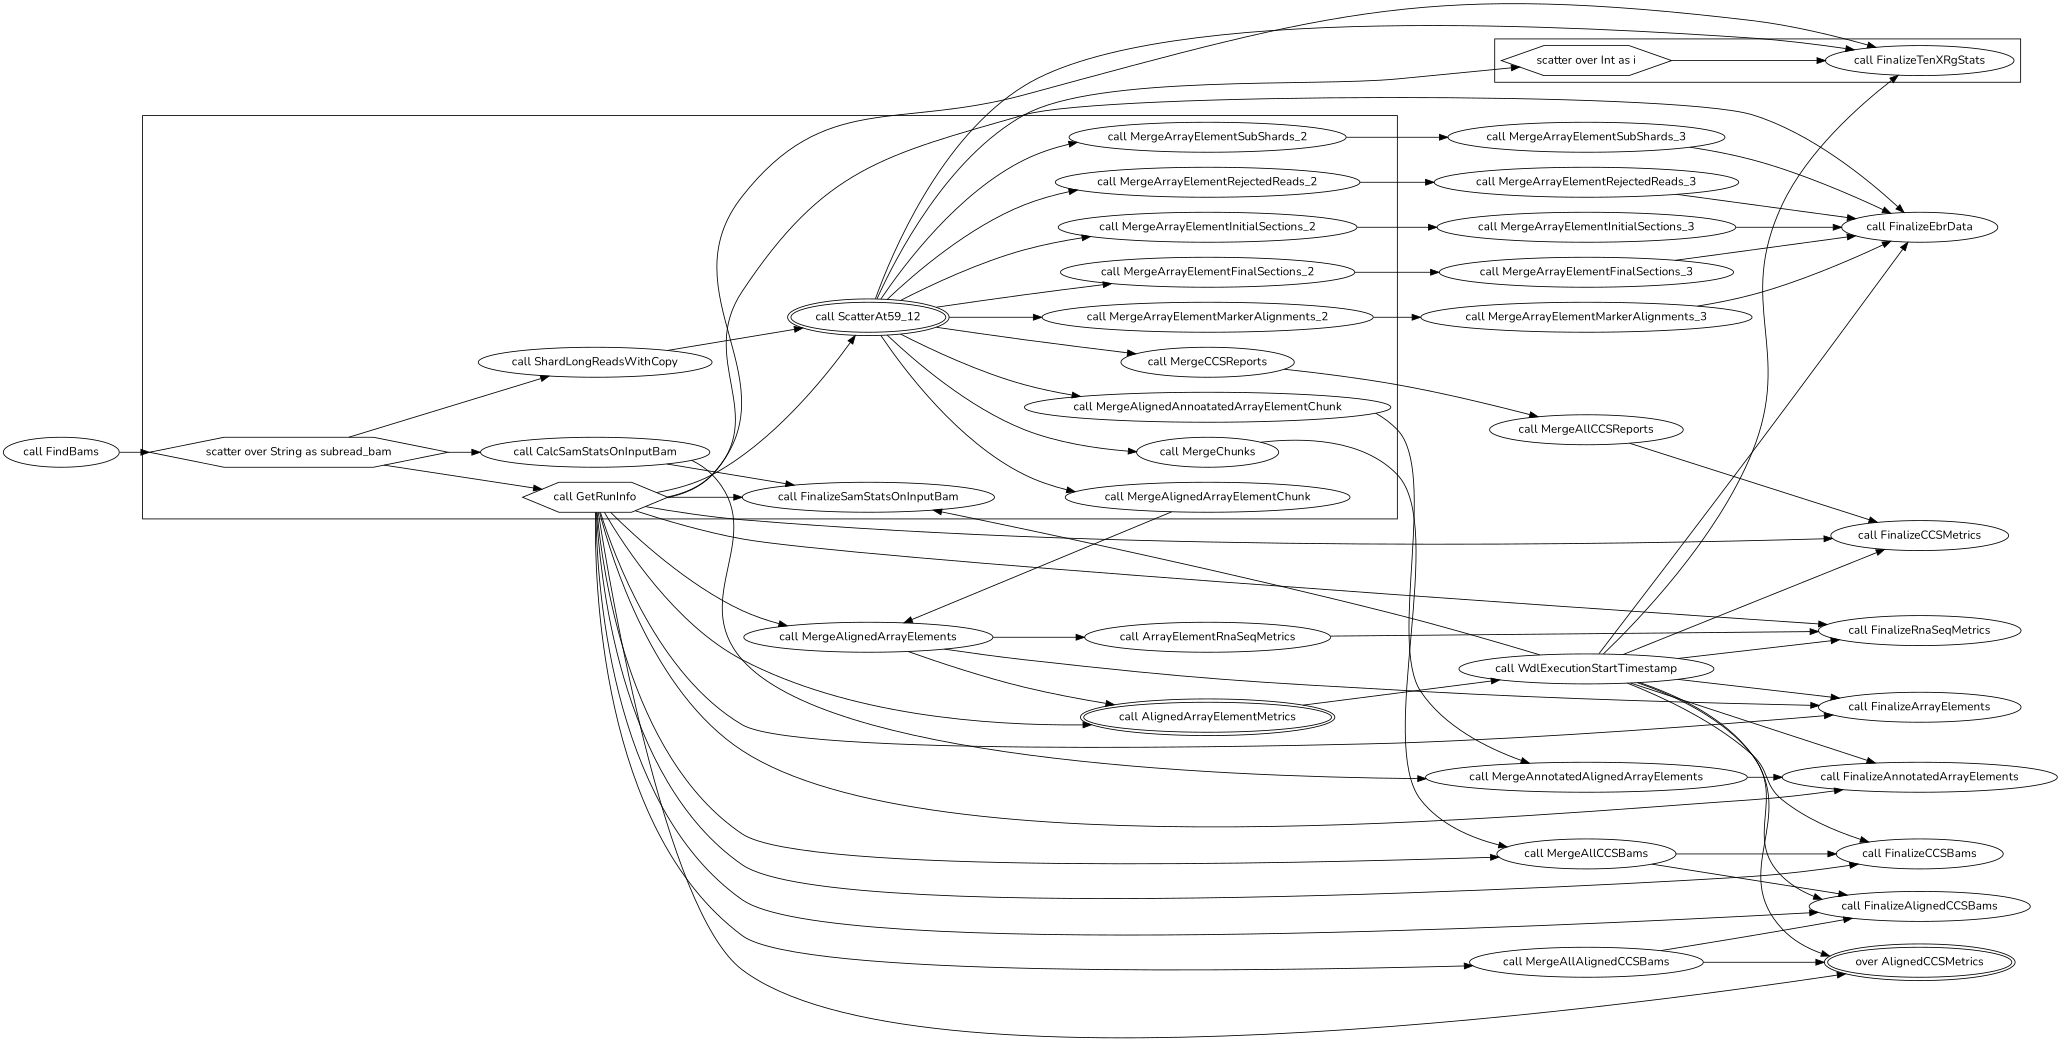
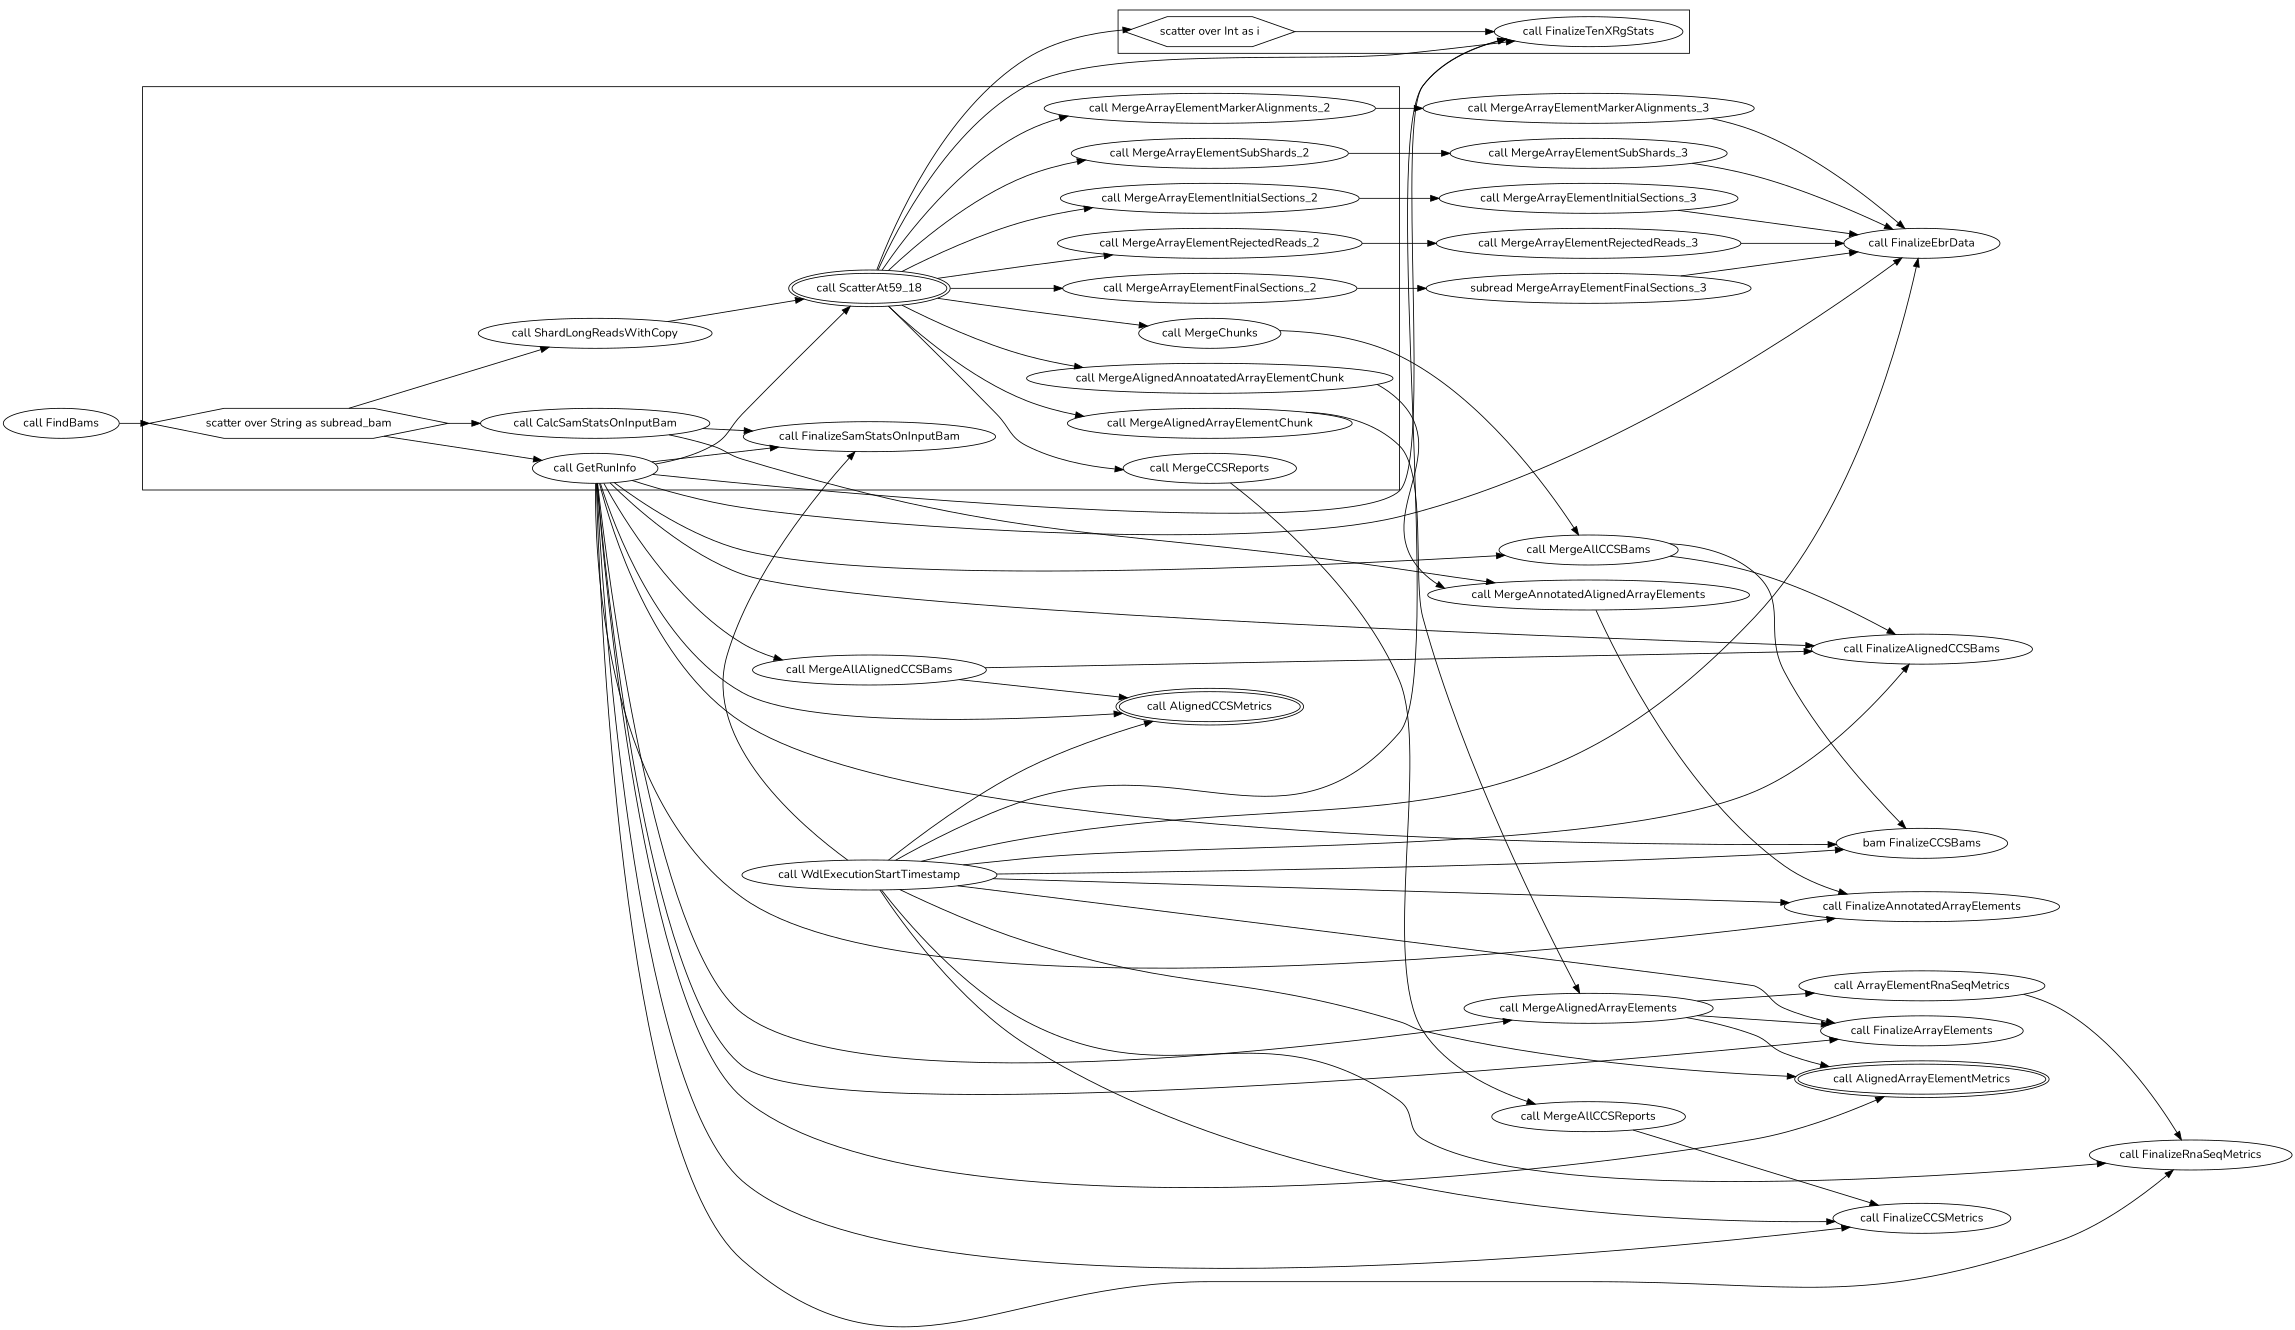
(1586, 272) -> (1589, 288)
(868, 317) -> (869, 288)
(595, 497) -> (595, 468)
(1383, 695) -> (1339, 1005)
(1920, 854) -> (1922, 843)
(1920, 962) -> (1210, 707)
